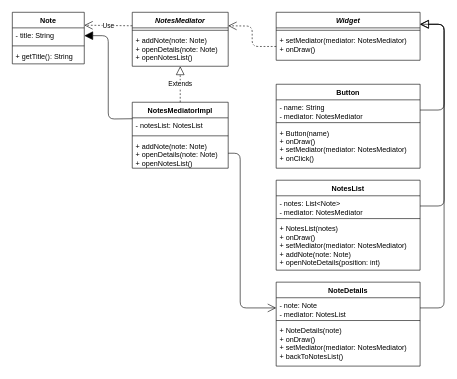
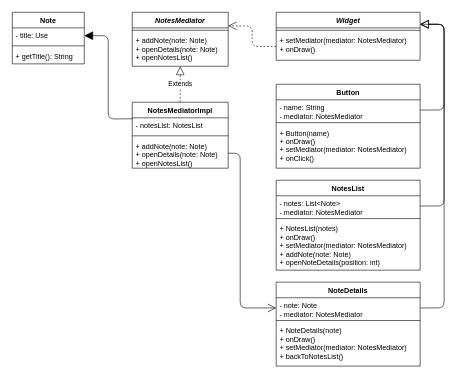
(109, 26) -> none
(40, 36) -> (35, 36)
(301, 306) -> (301, 306)
